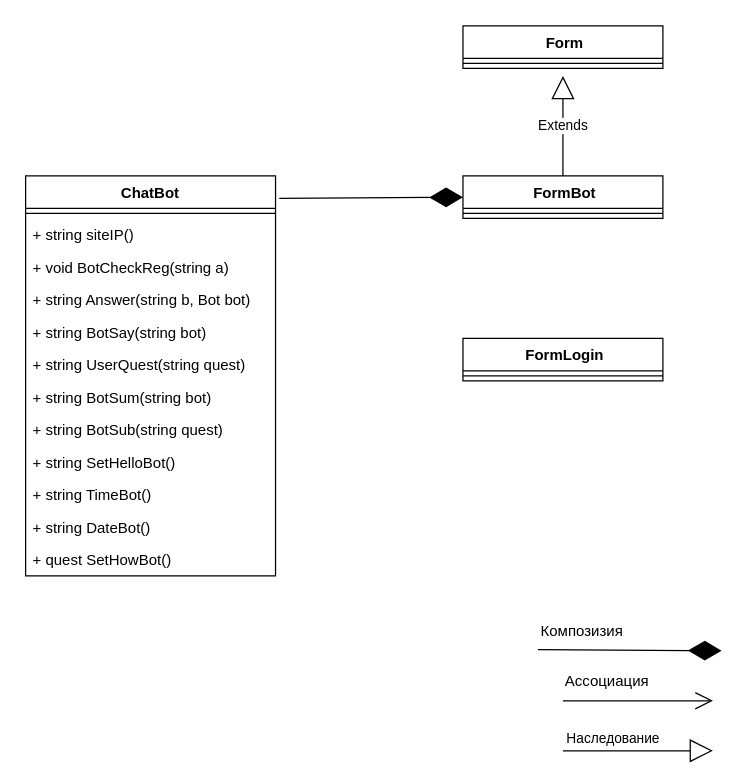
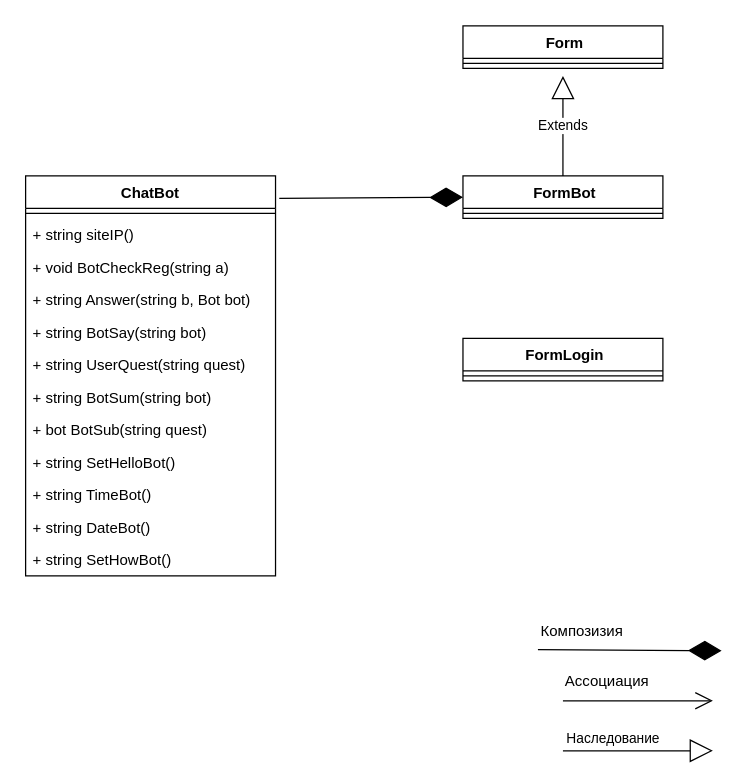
(147, 430) -> (136, 430)
(110, 560) -> (113, 560)
